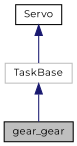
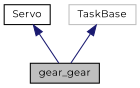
(39, 49) -> (49, 48)
